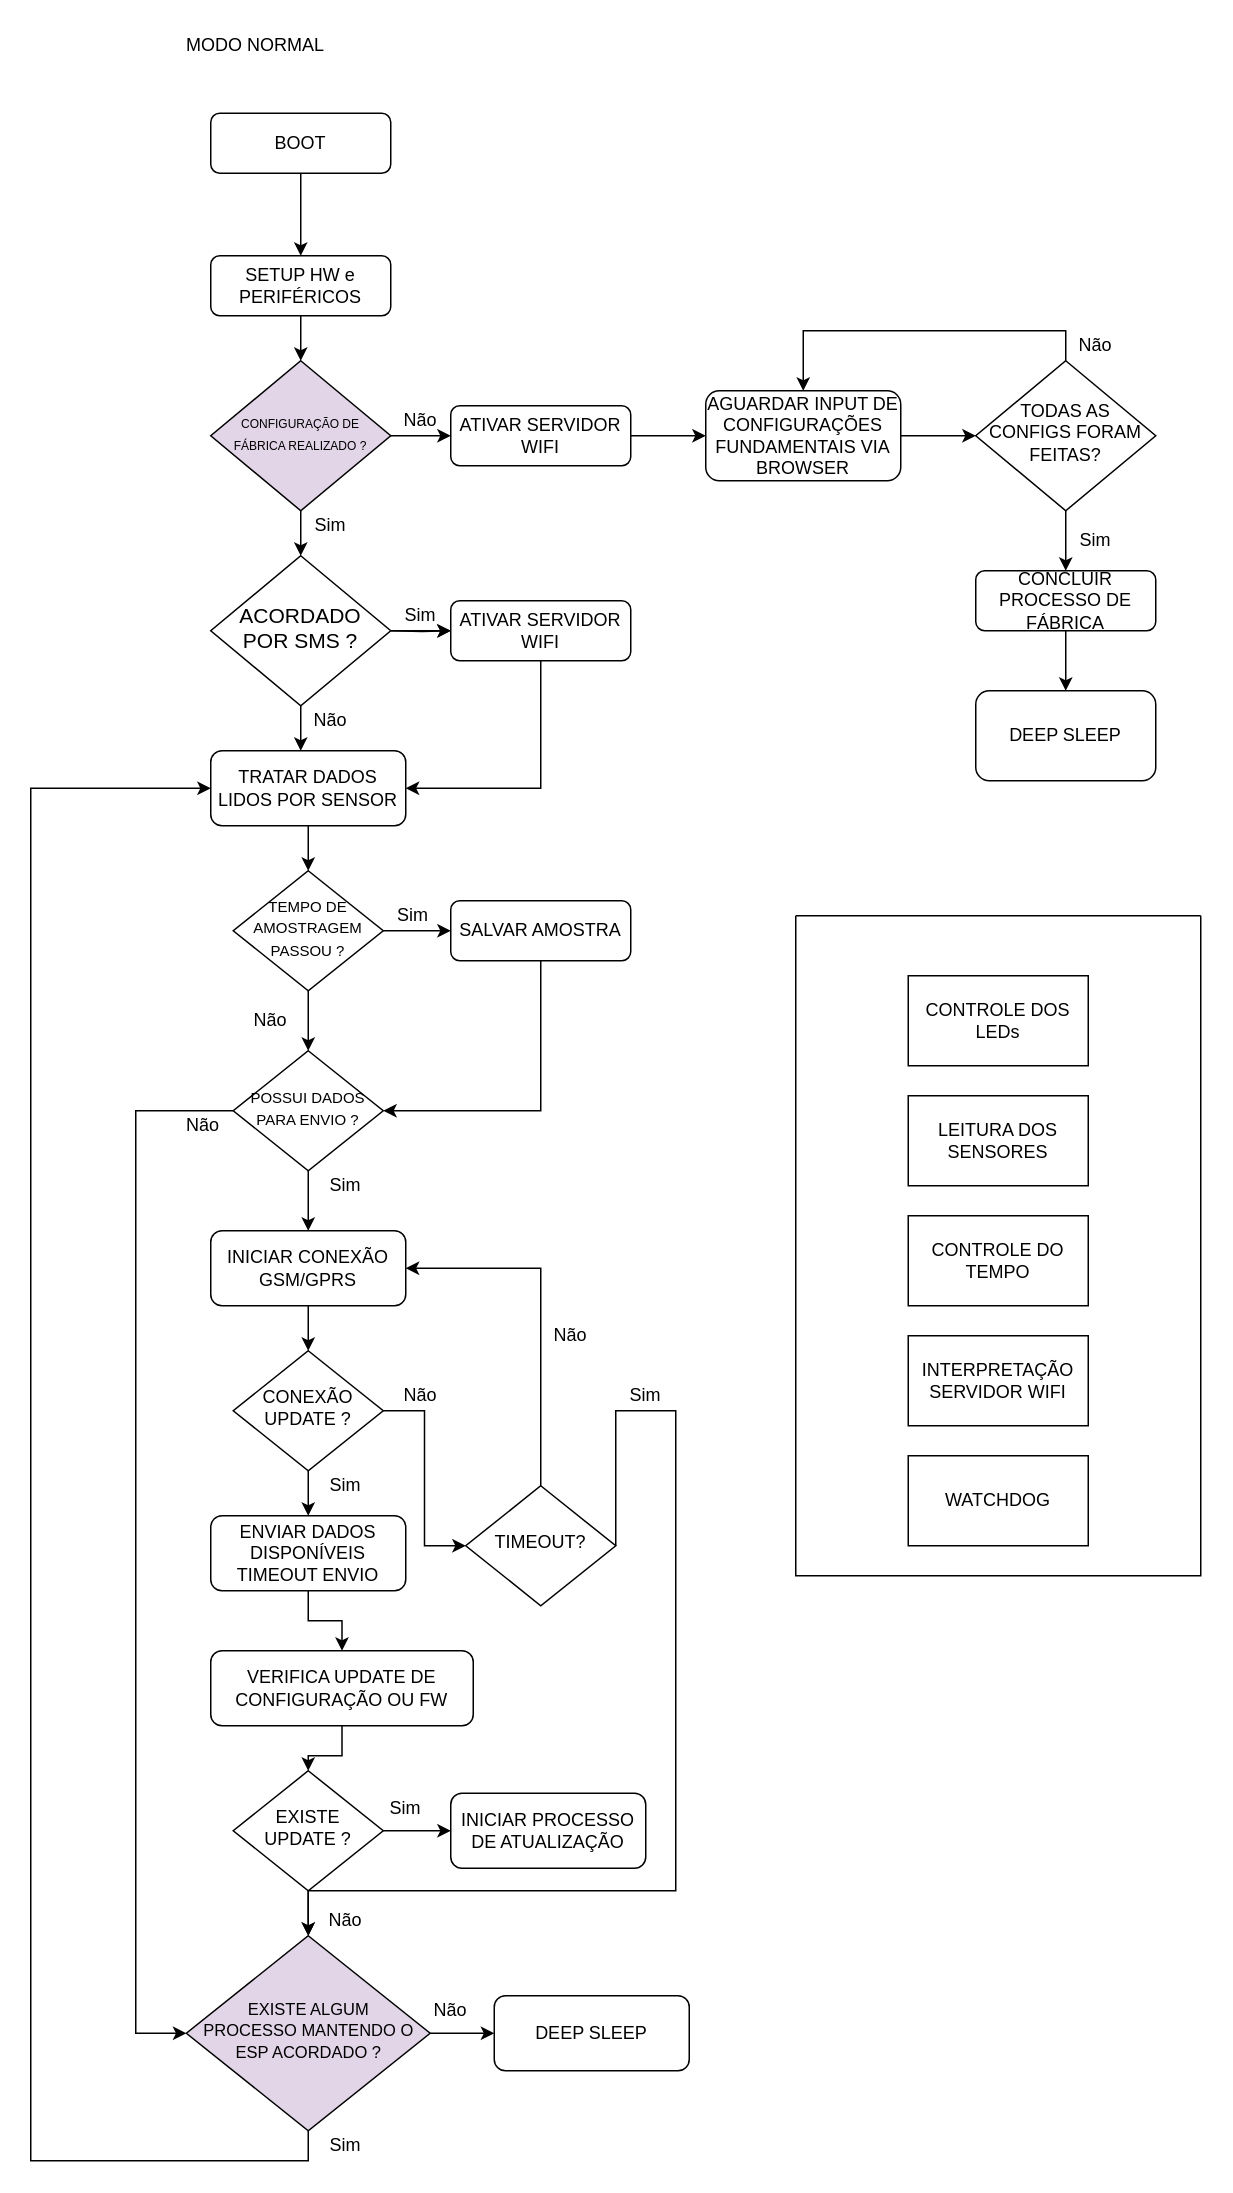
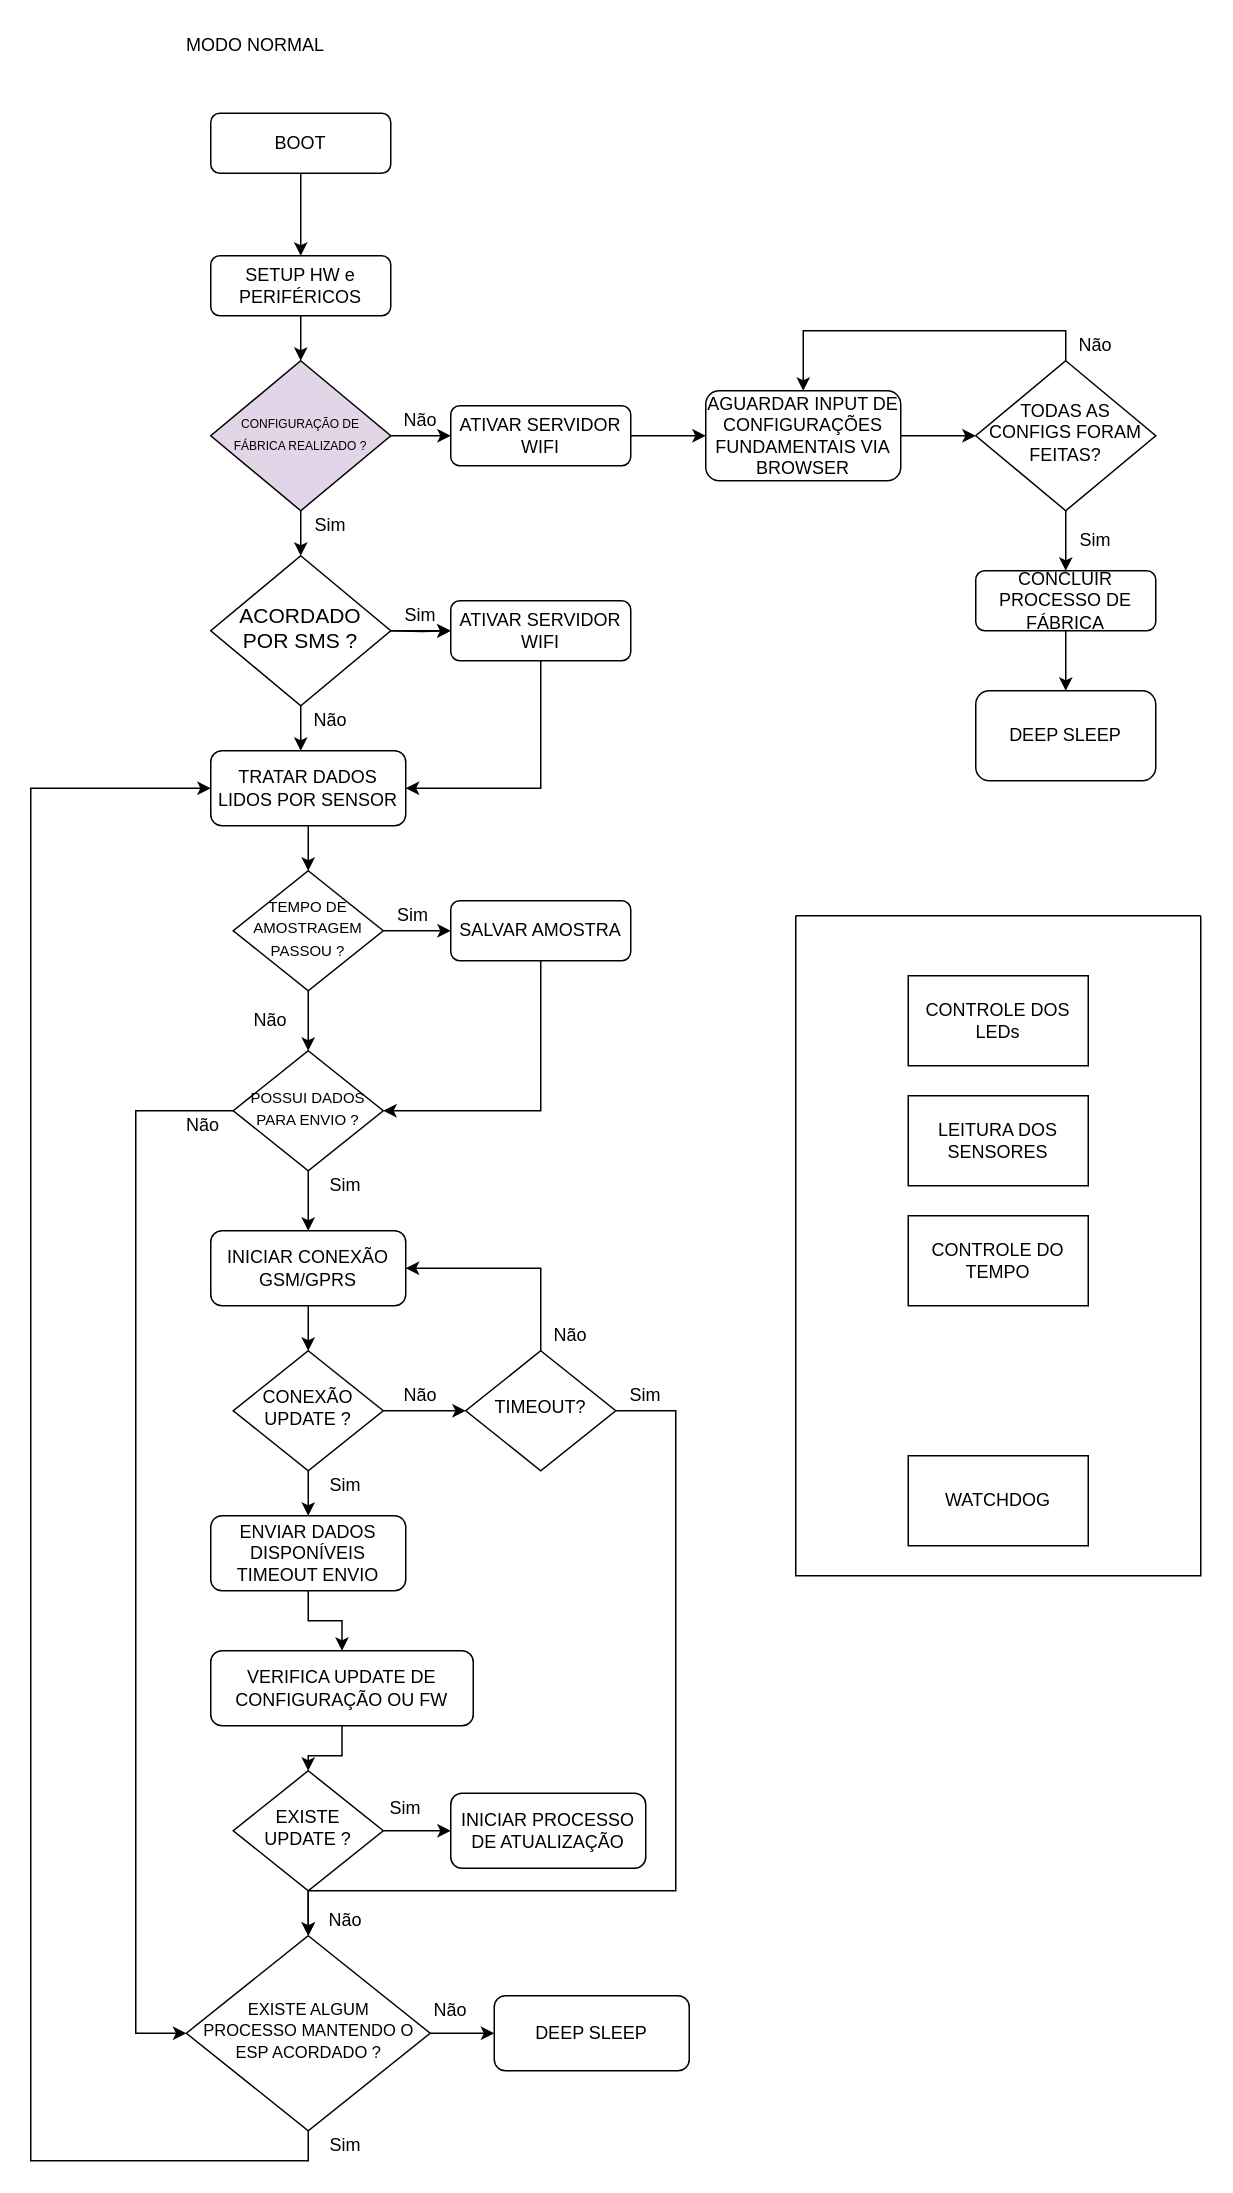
(998, 1381) -> none
(541, 1546) -> (541, 1411)
(308, 2033) -> (308, 2033)
